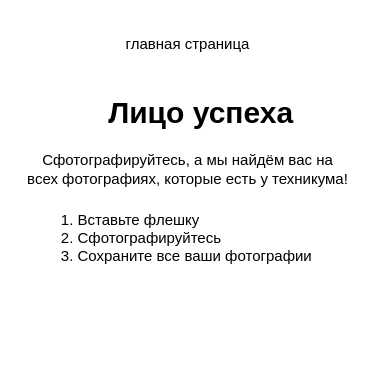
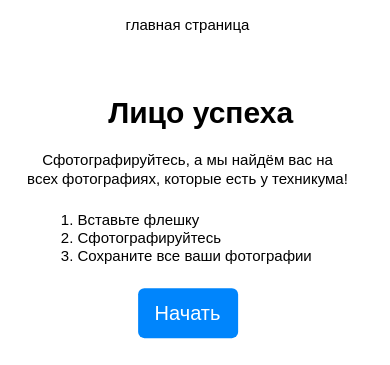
(188, 44) -> (188, 26)
none -> (188, 313)
